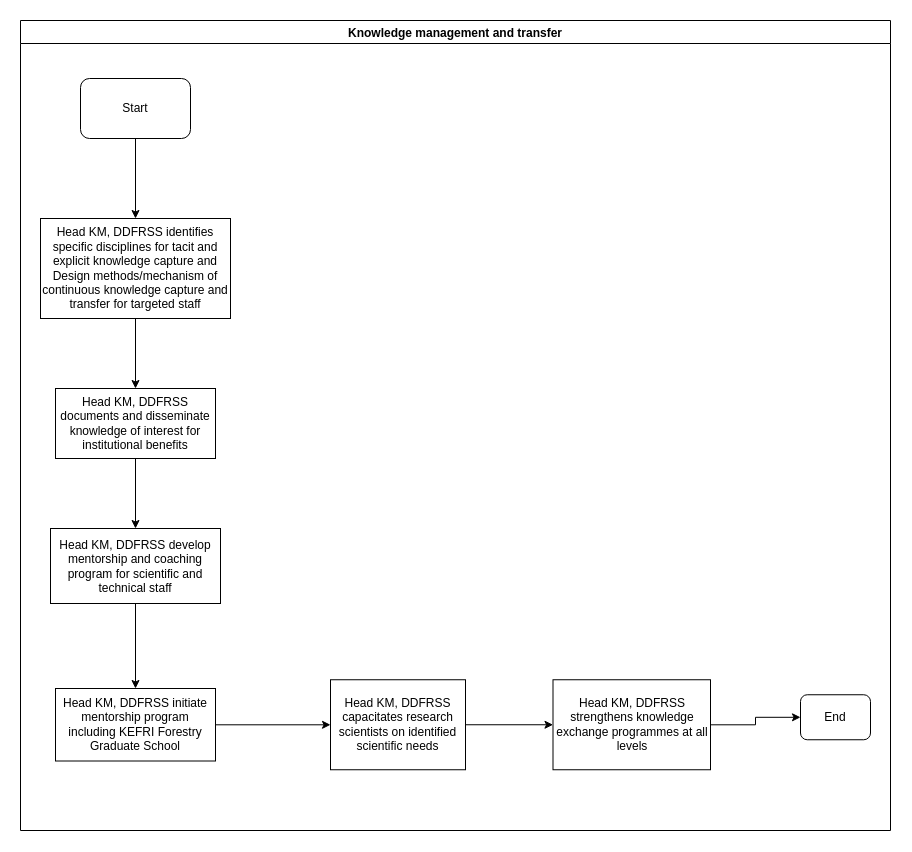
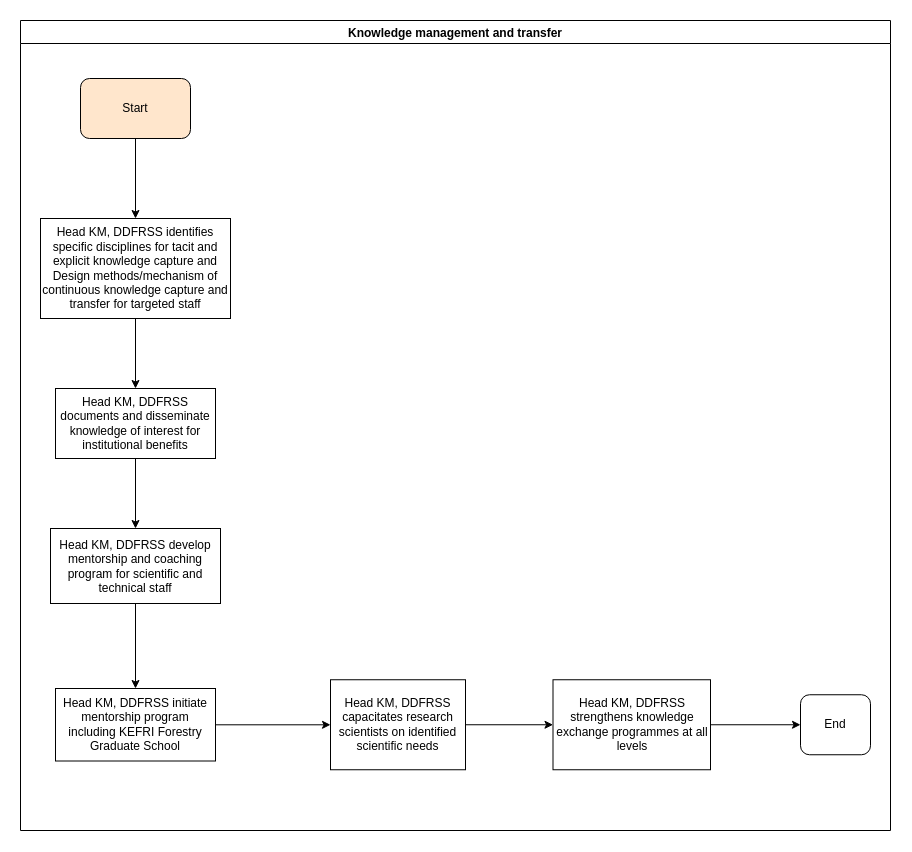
(136, 109) -> (136, 109)
(836, 717) -> (836, 725)
